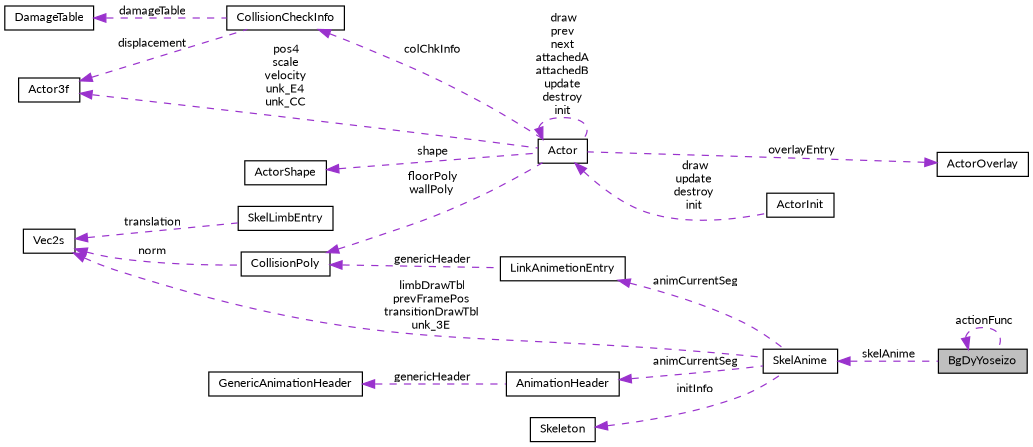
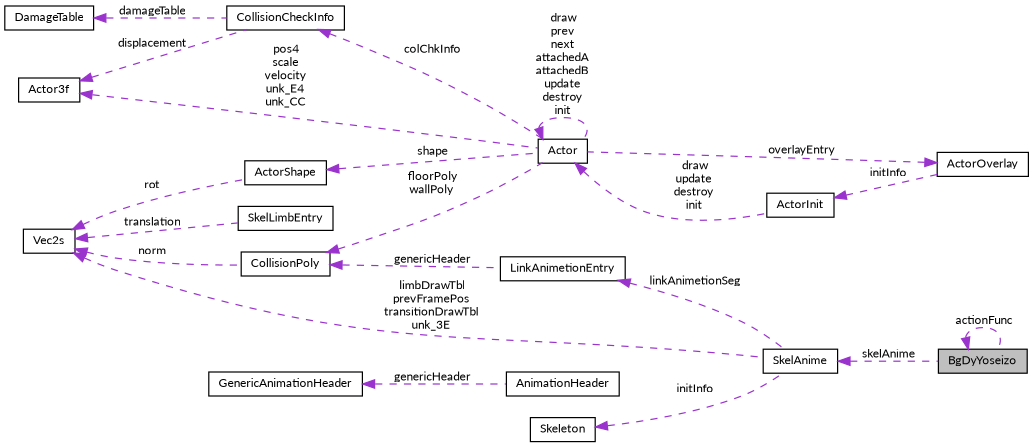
none -> (891, 185)
none -> (163, 197)
(694, 281) -> (694, 281)
(697, 373) -> none
